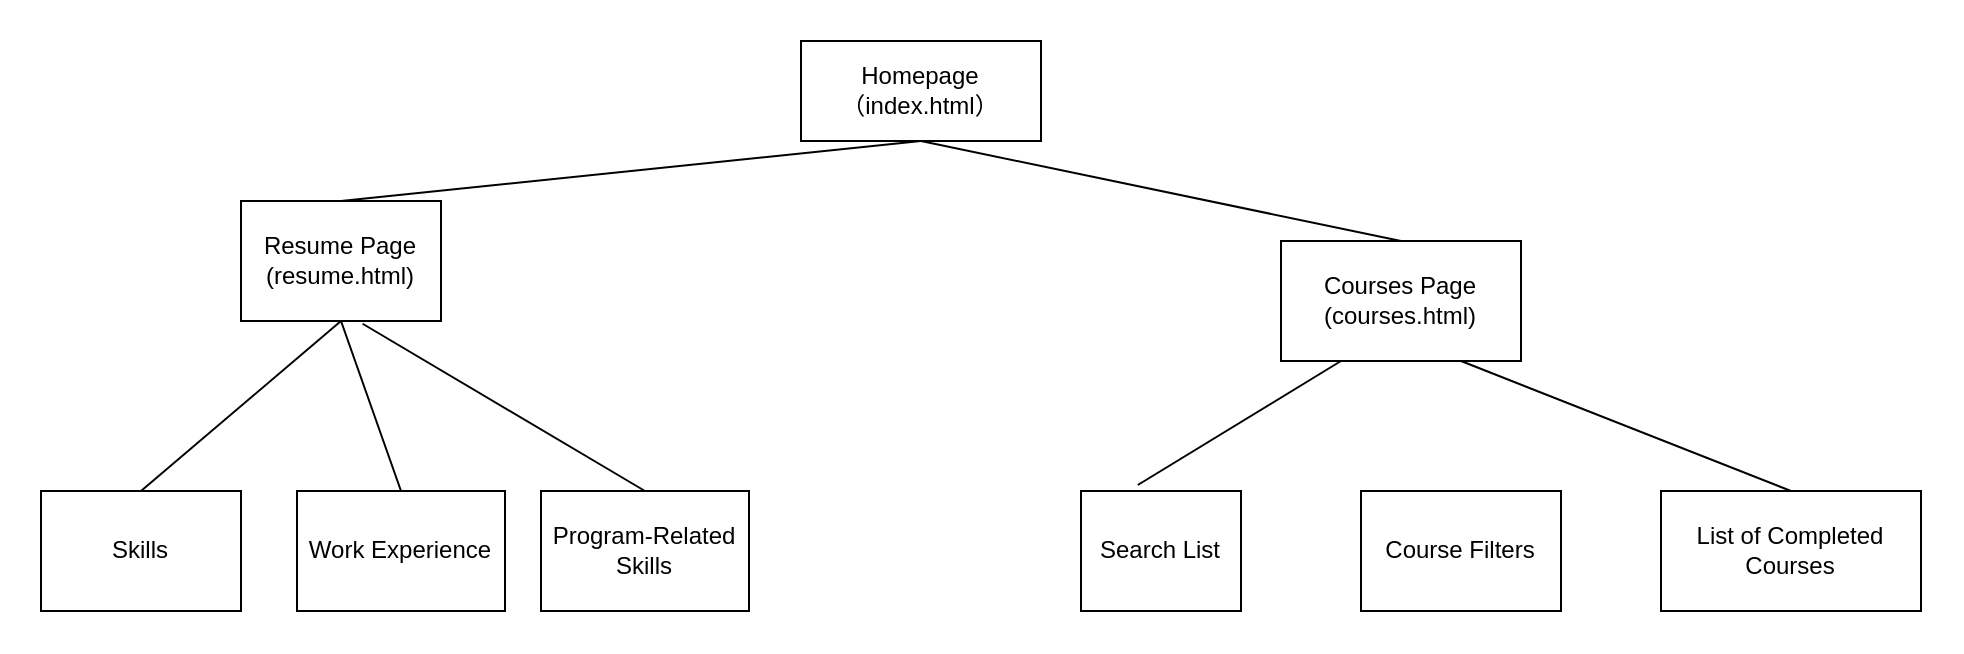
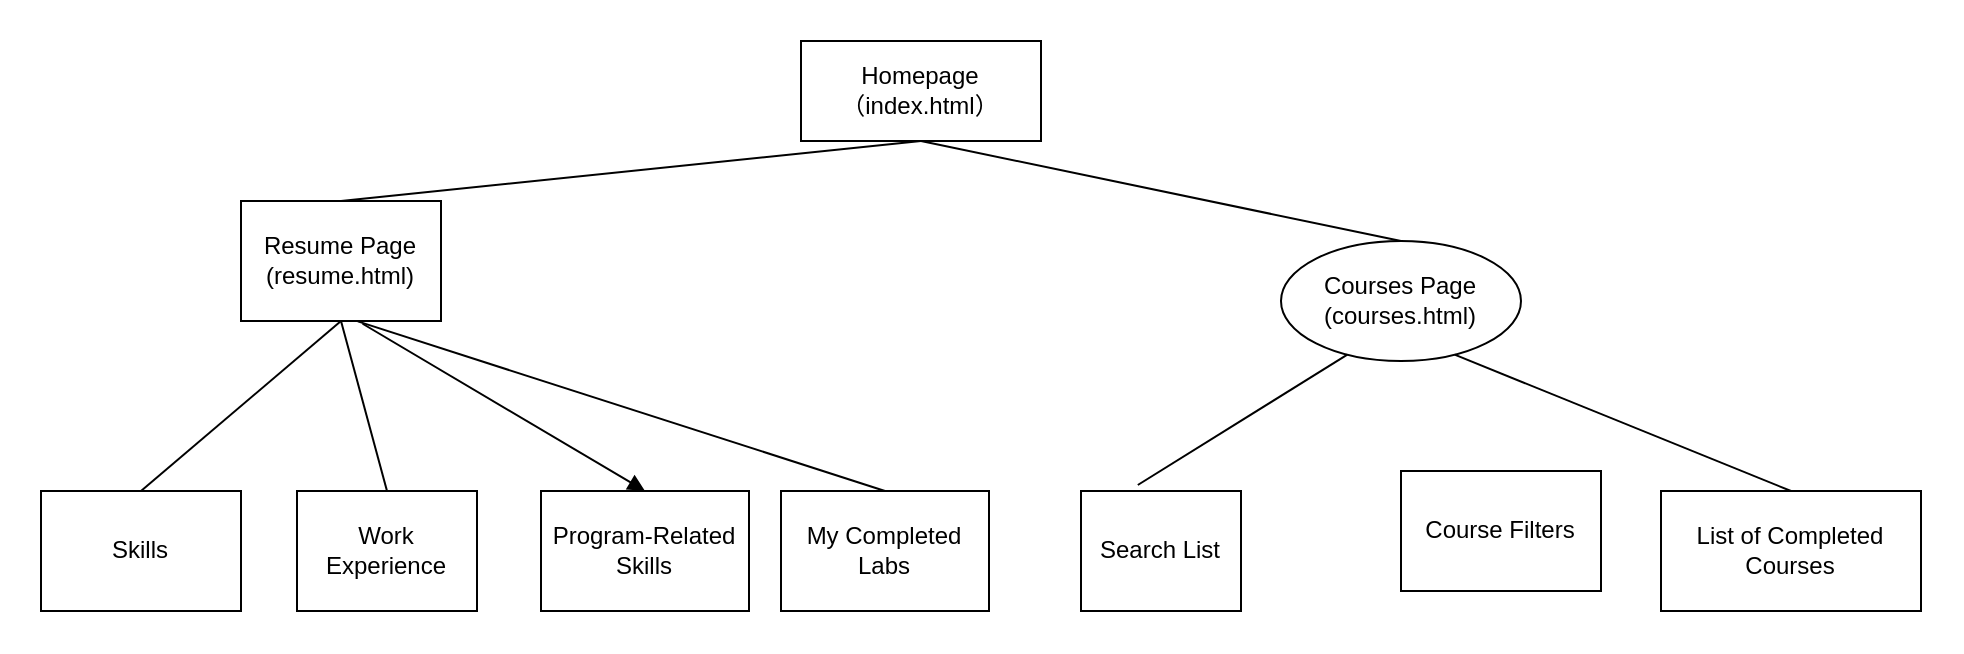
(1401, 301) -> (1401, 301)
none -> (630, 409)
(635, 485) -> (629, 482)
(401, 551) -> (387, 551)
none -> (885, 551)
(1461, 551) -> (1501, 531)
